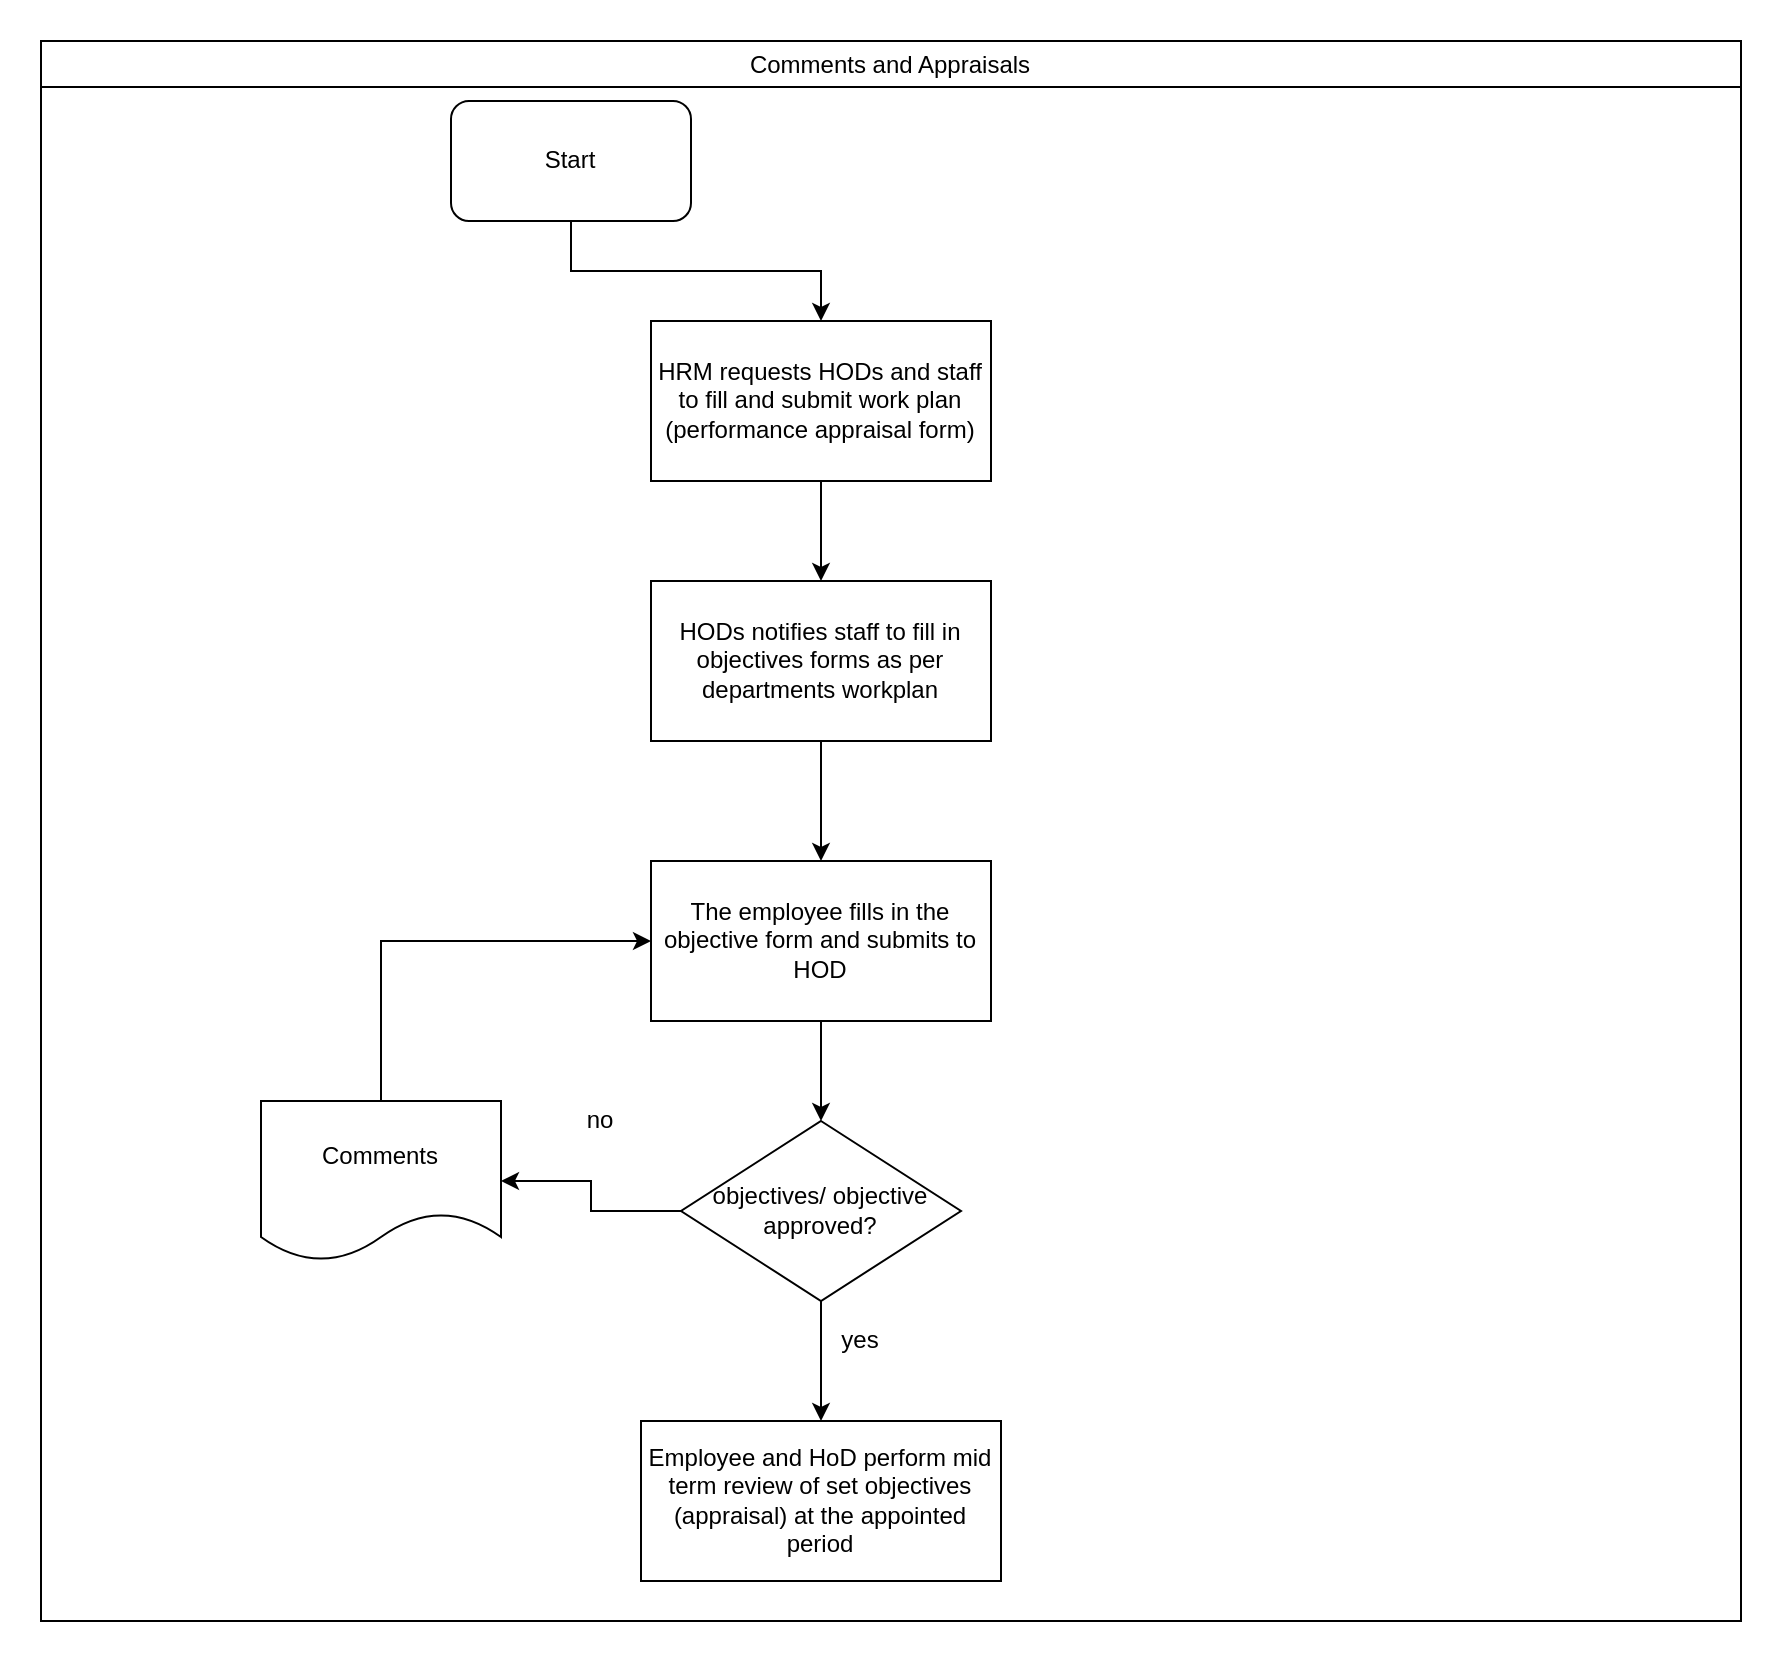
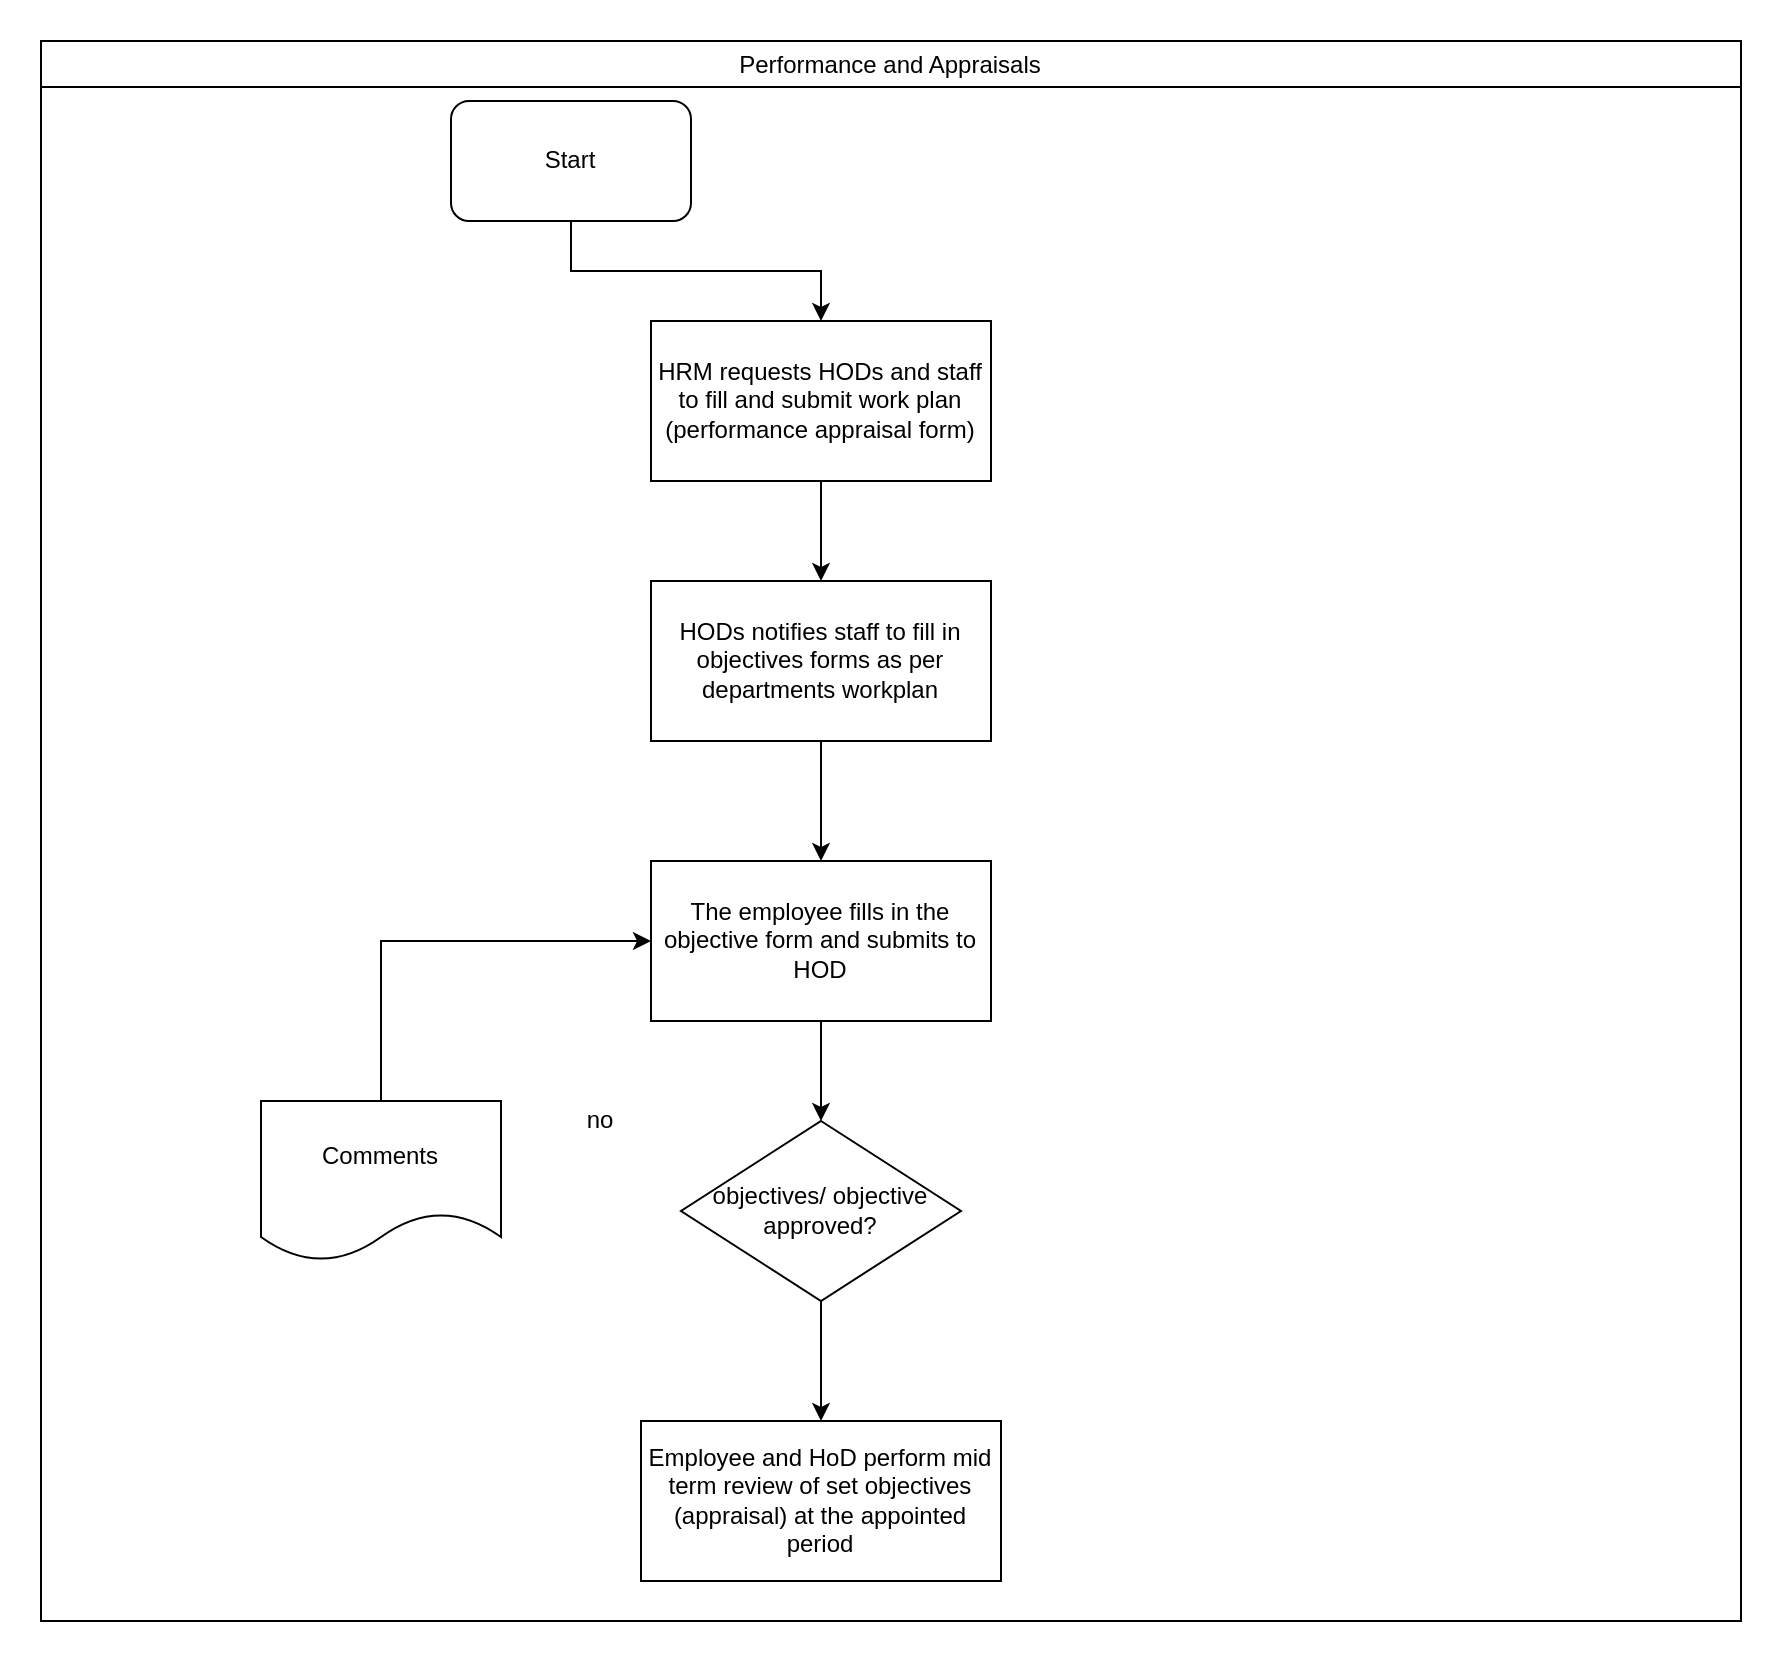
(890, 65) -> (890, 65)
(591, 1203) -> none
(861, 1341) -> none
